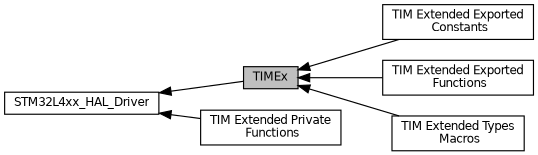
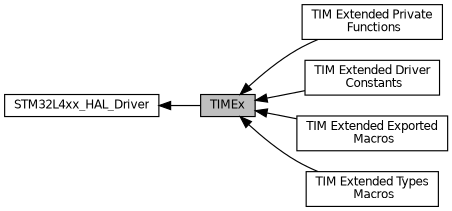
(458, 22) -> (372, 78)
(458, 78) -> (372, 133)
(186, 117) -> (281, 60)
